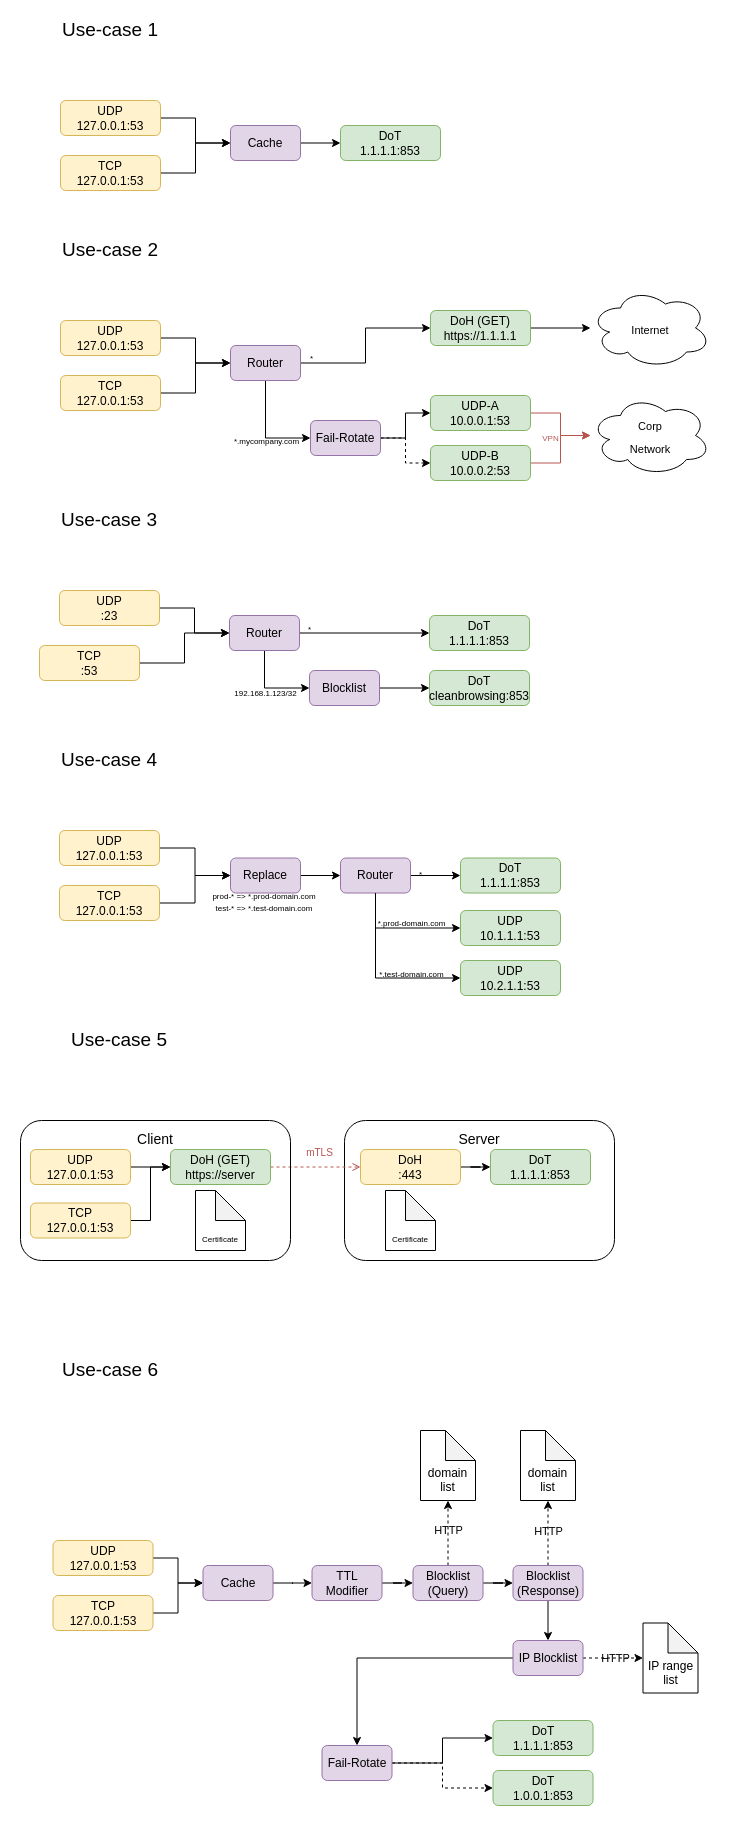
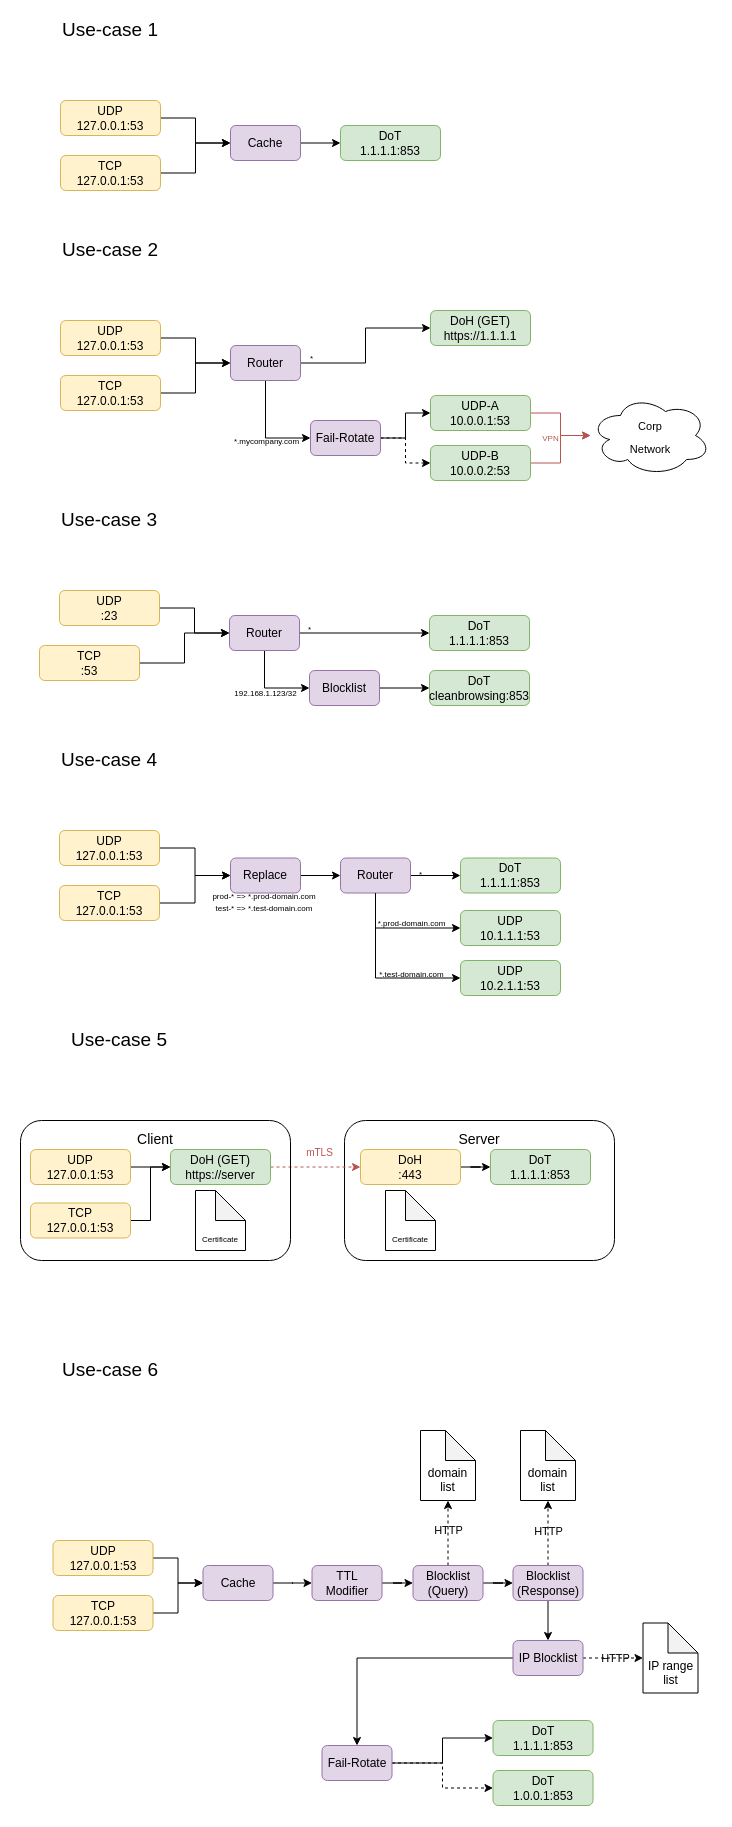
(557, 328) -> none
(651, 328) -> none
(353, 1167) -> (352, 1167)
